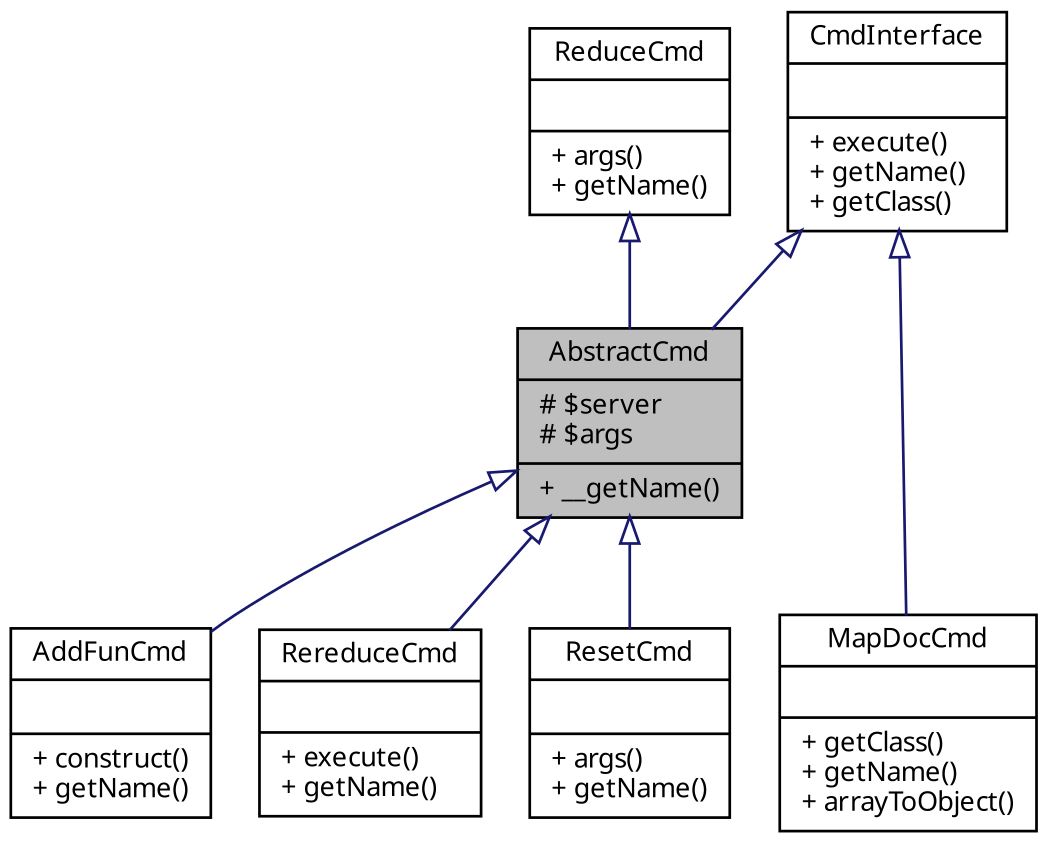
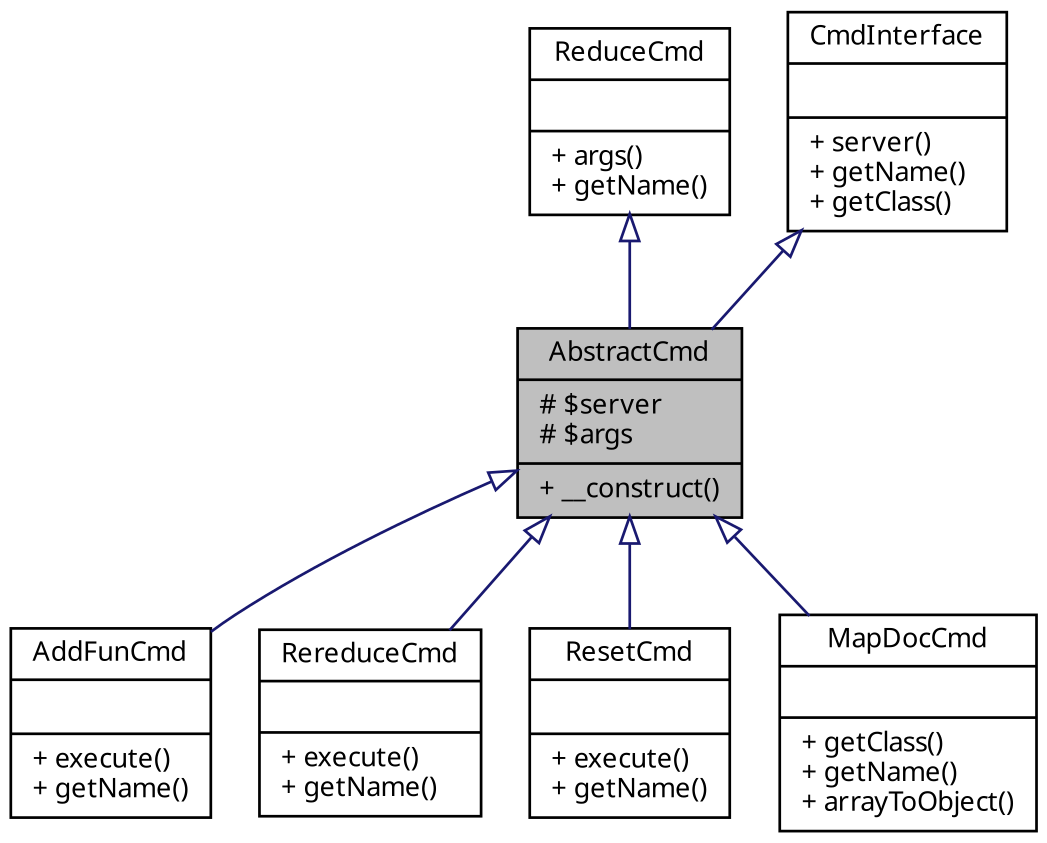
(880, 143) -> (872, 143)
(903, 436) -> (772, 576)
(630, 489) -> (630, 489)
(111, 759) -> (103, 759)
(597, 759) -> (622, 759)
